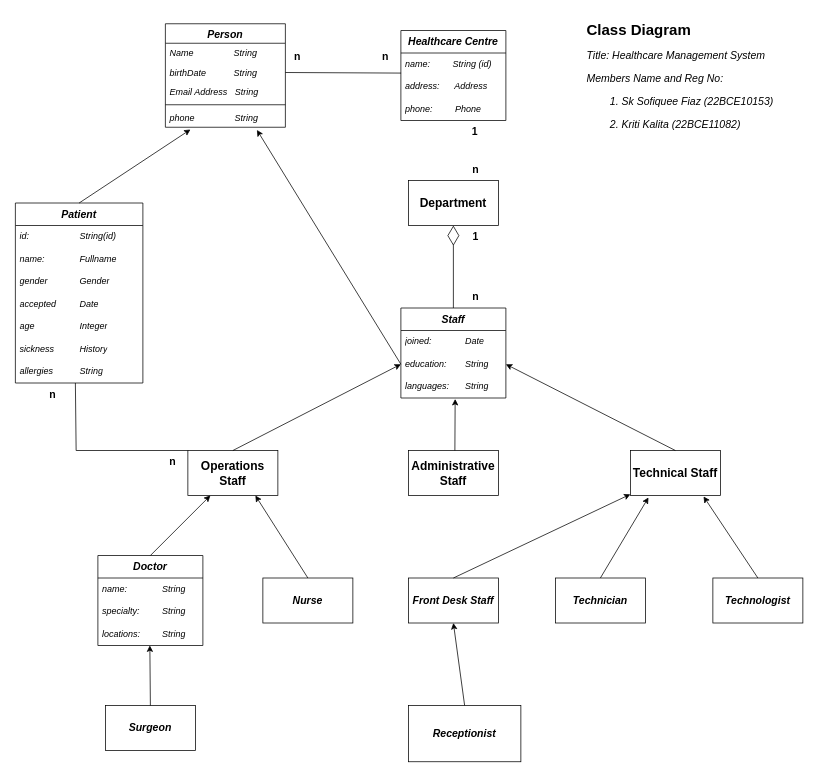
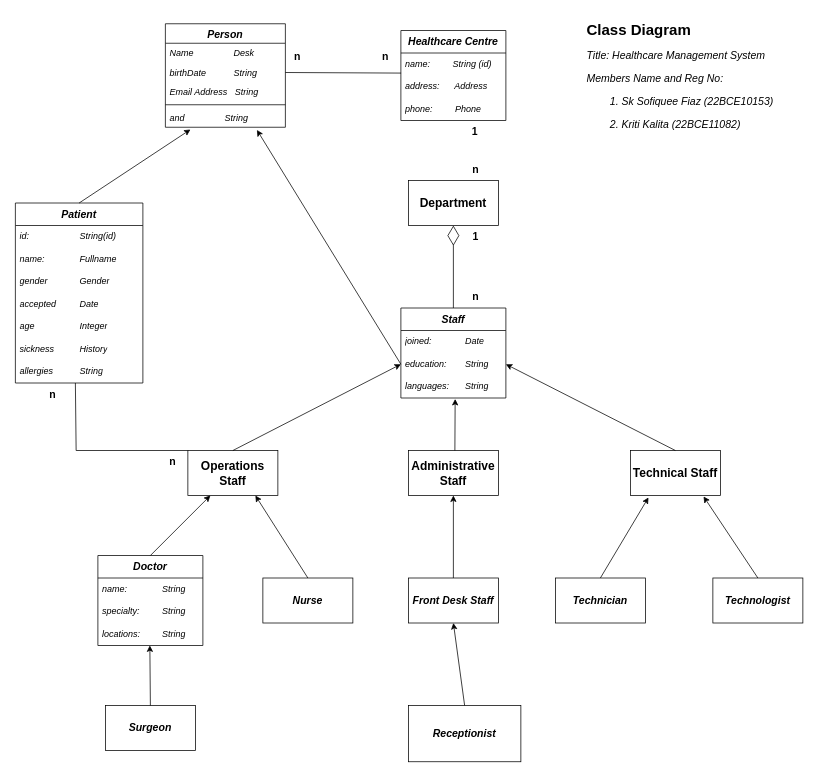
(234, 53) -> (230, 53)
(227, 118) -> (222, 118)
(539, 537) -> (453, 540)
